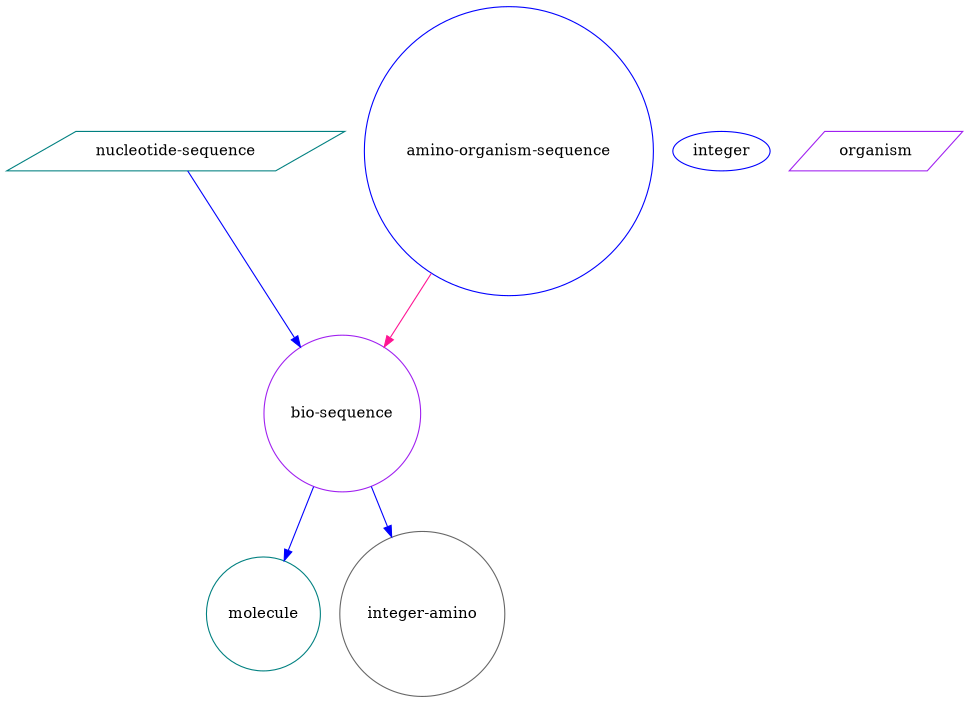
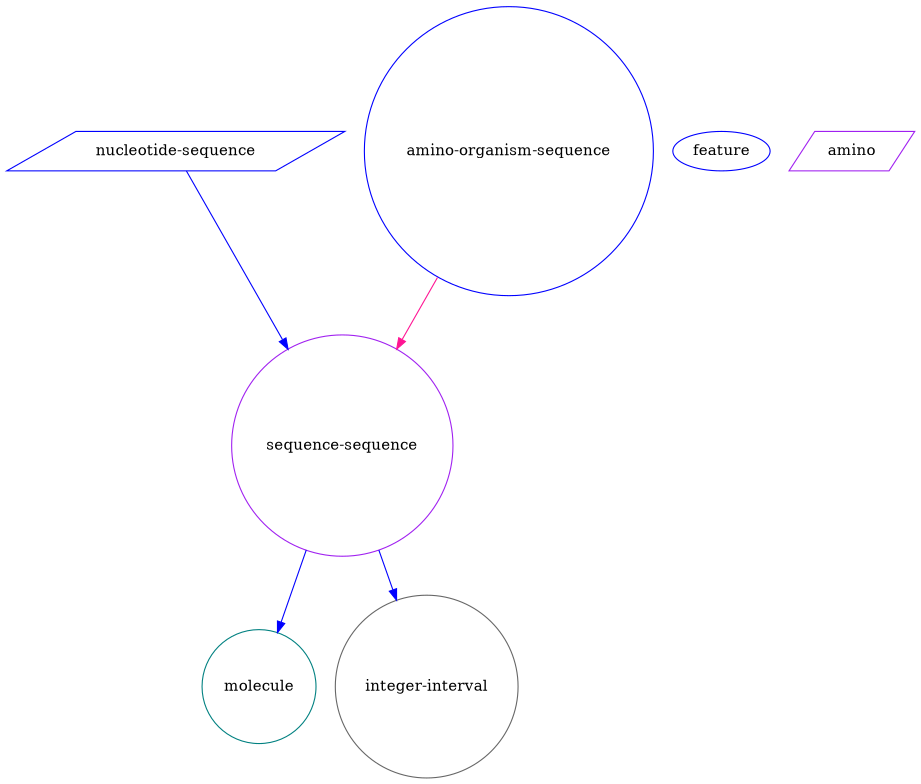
(176, 151) -> (176, 151)
(721, 151) -> (721, 151)
(876, 151) -> (852, 151)
(342, 414) -> (342, 446)
(422, 614) -> (427, 687)
